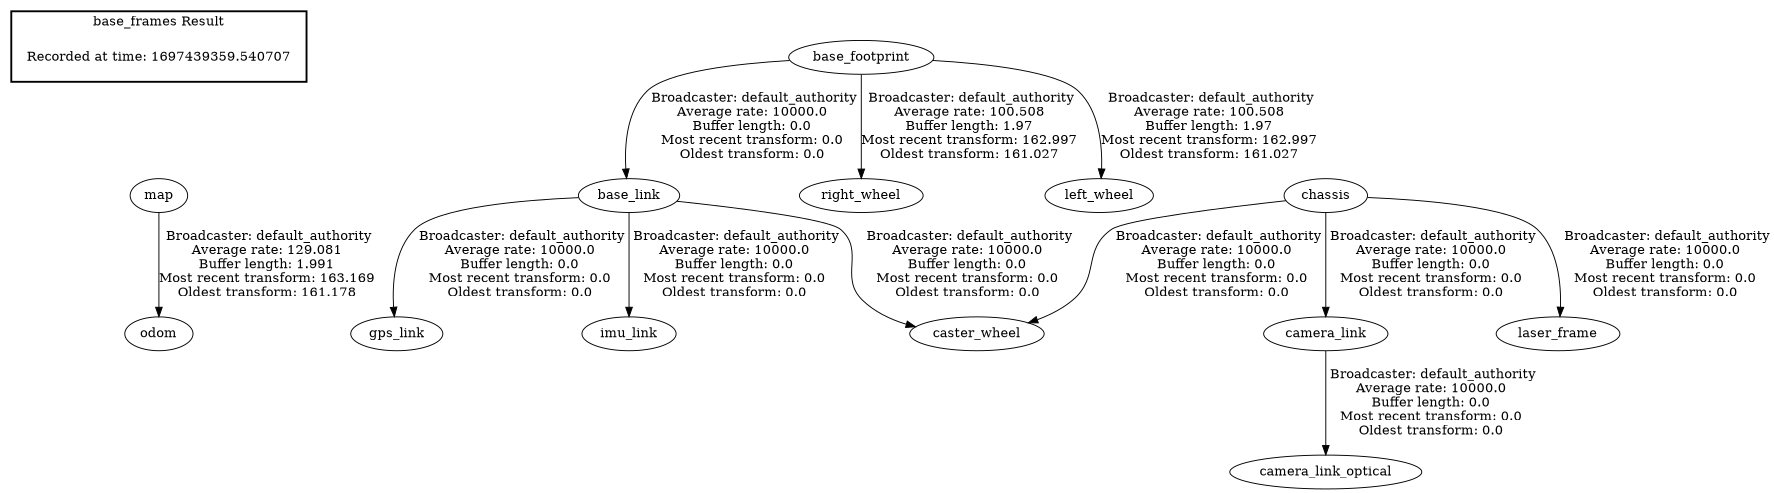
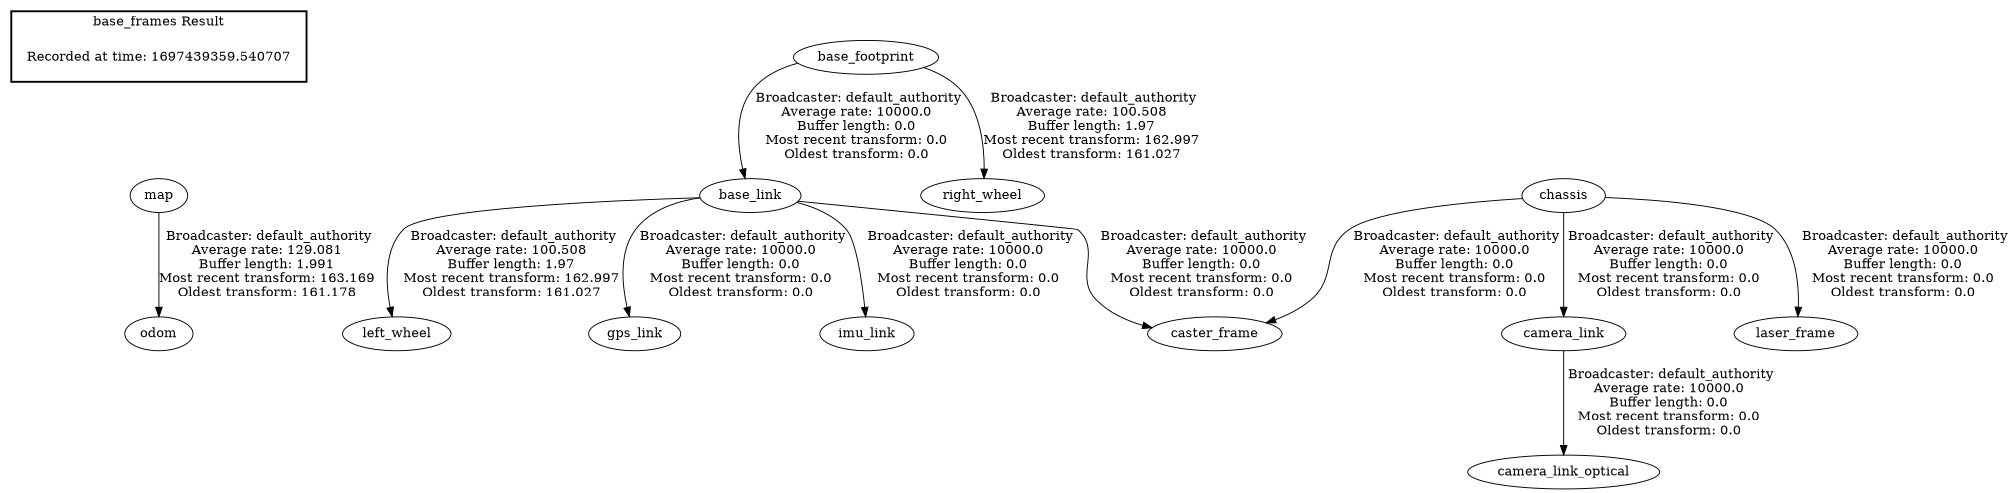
(1048, 77) -> (509, 208)
(977, 334) -> (1215, 334)
